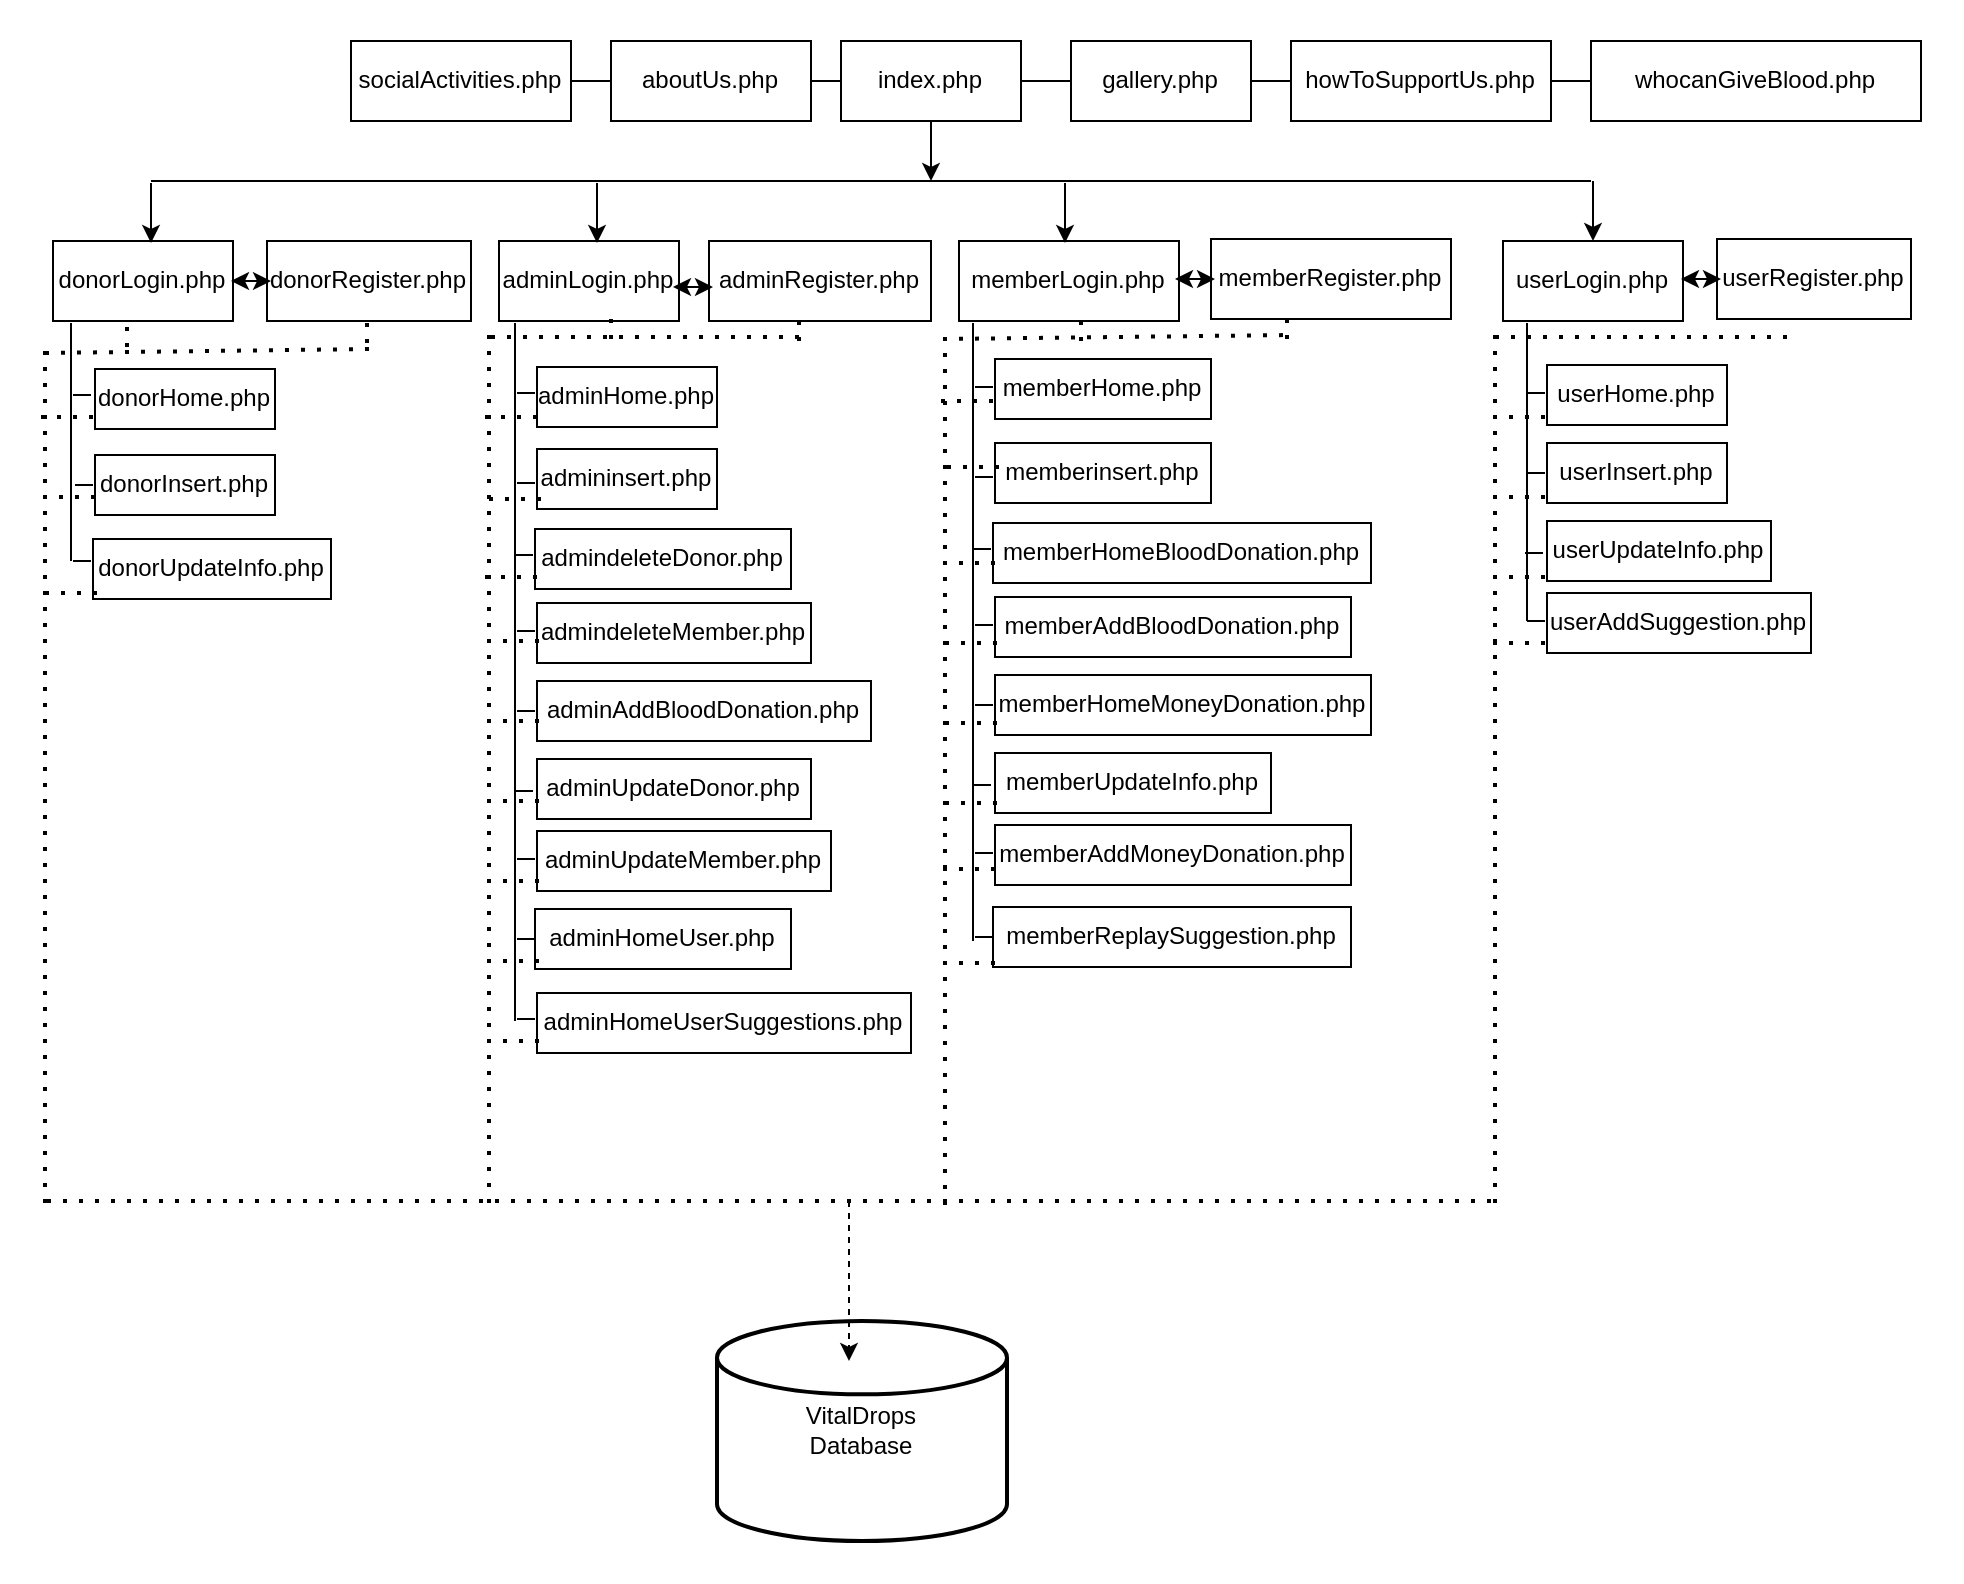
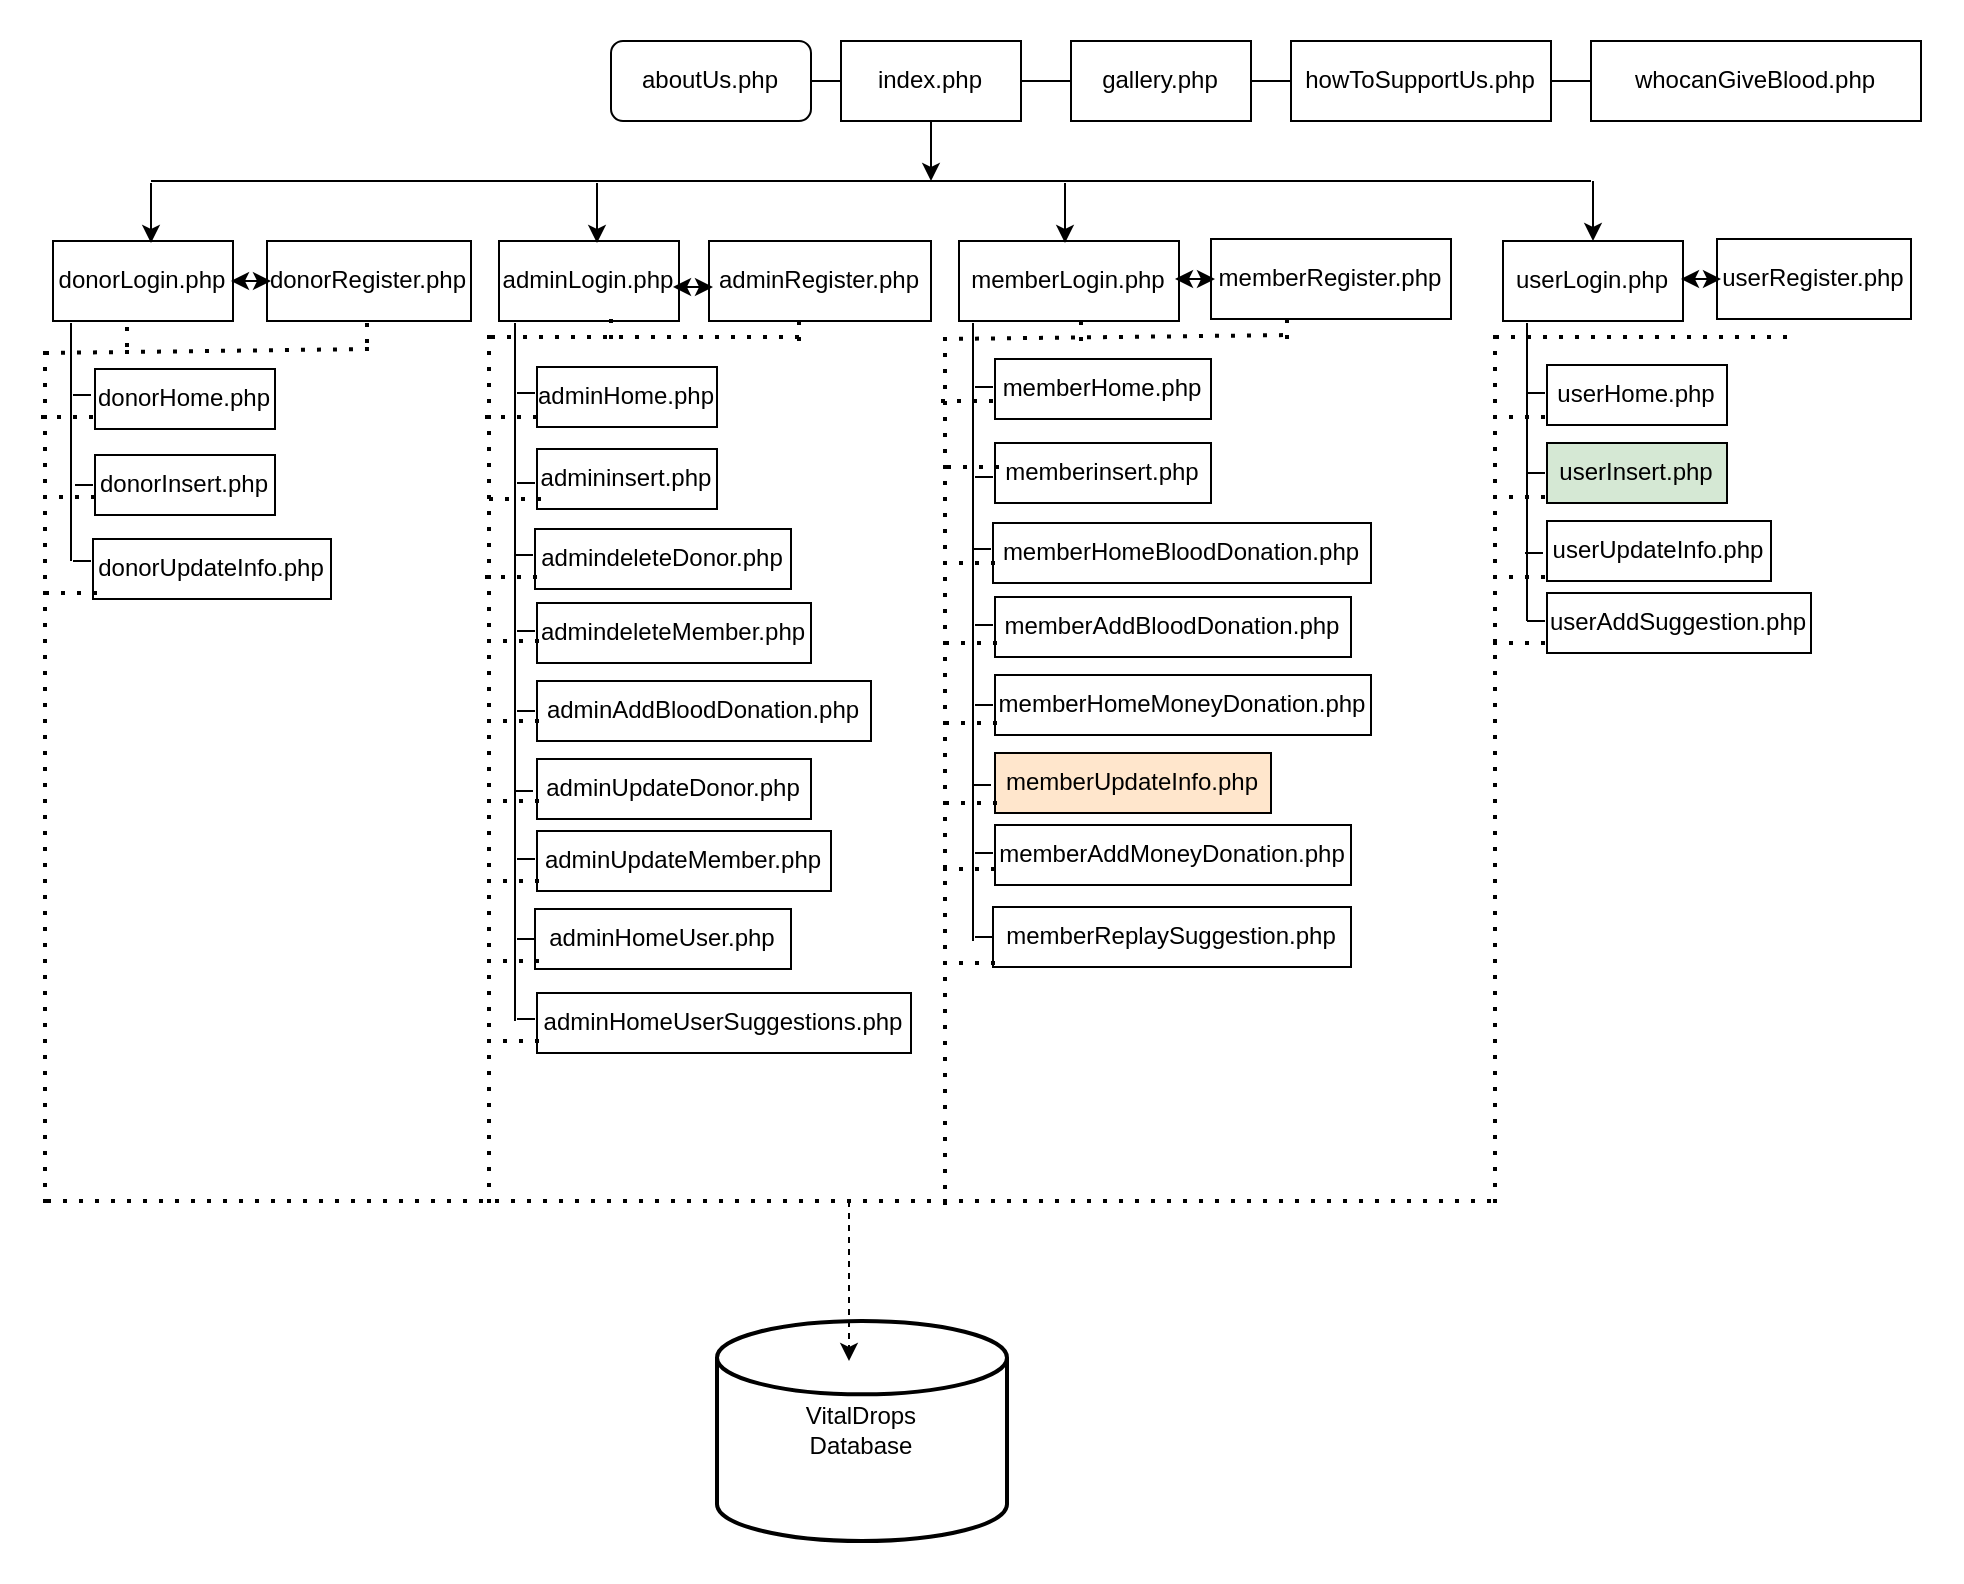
(461, 81) -> none
(591, 81) -> none
(711, 81) -> (711, 81)
(1637, 473) -> (1637, 473)
(1133, 783) -> (1133, 783)
